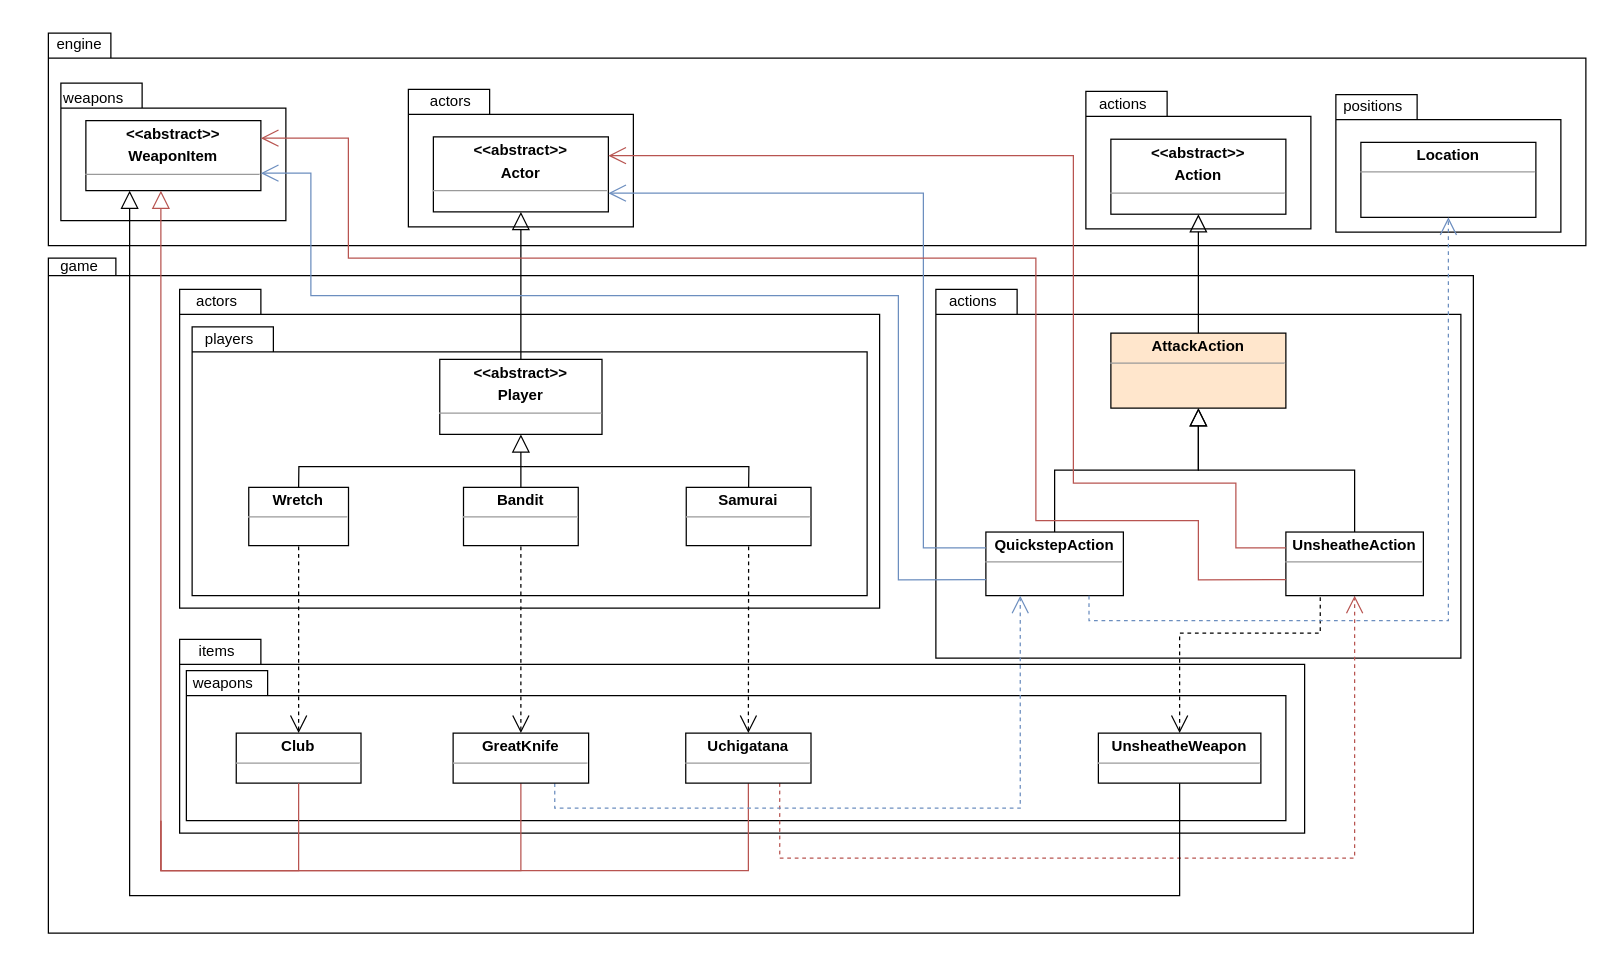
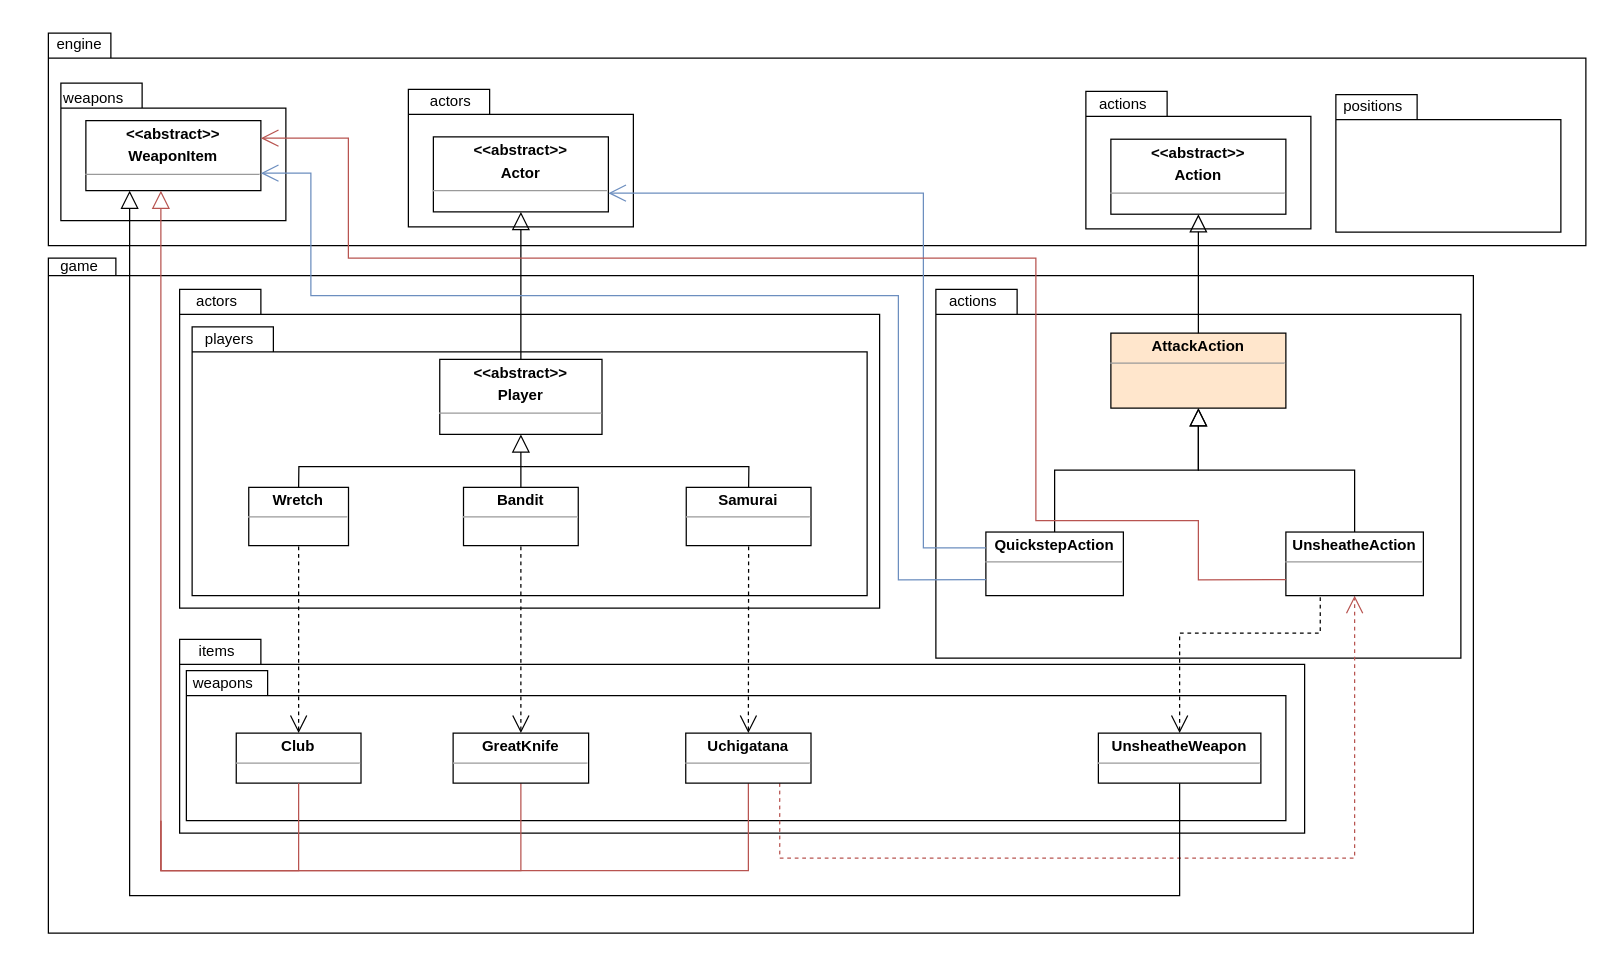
(1448, 180) -> none
(1073, 227) -> none
(1448, 602) -> none
(879, 808) -> none
